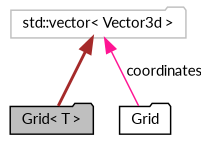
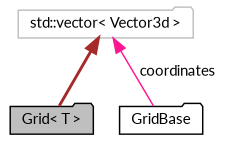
(145, 120) -> (161, 120)
